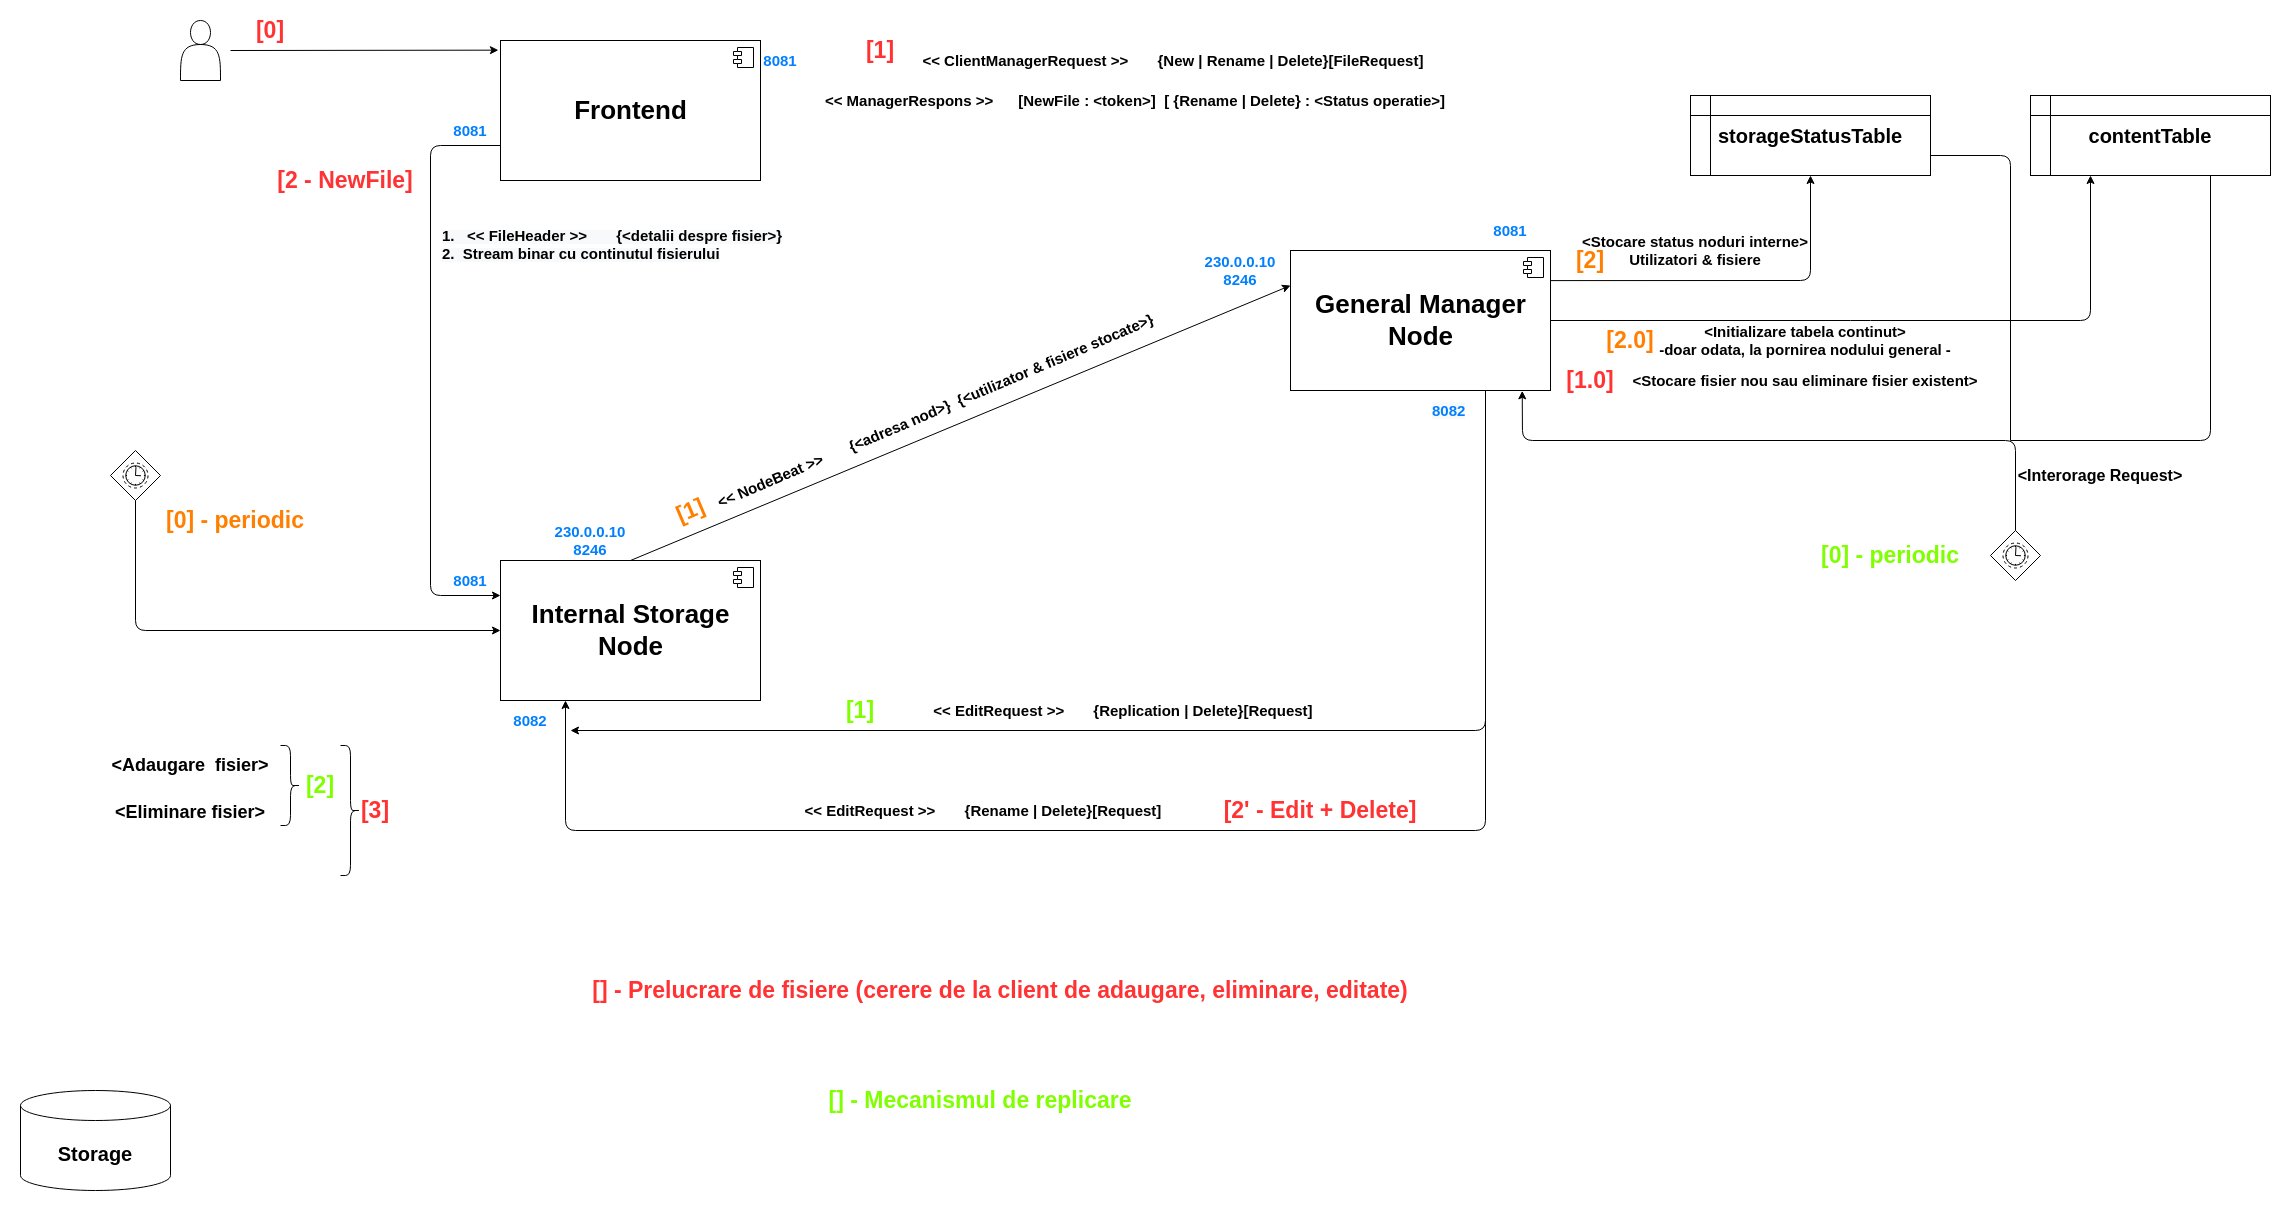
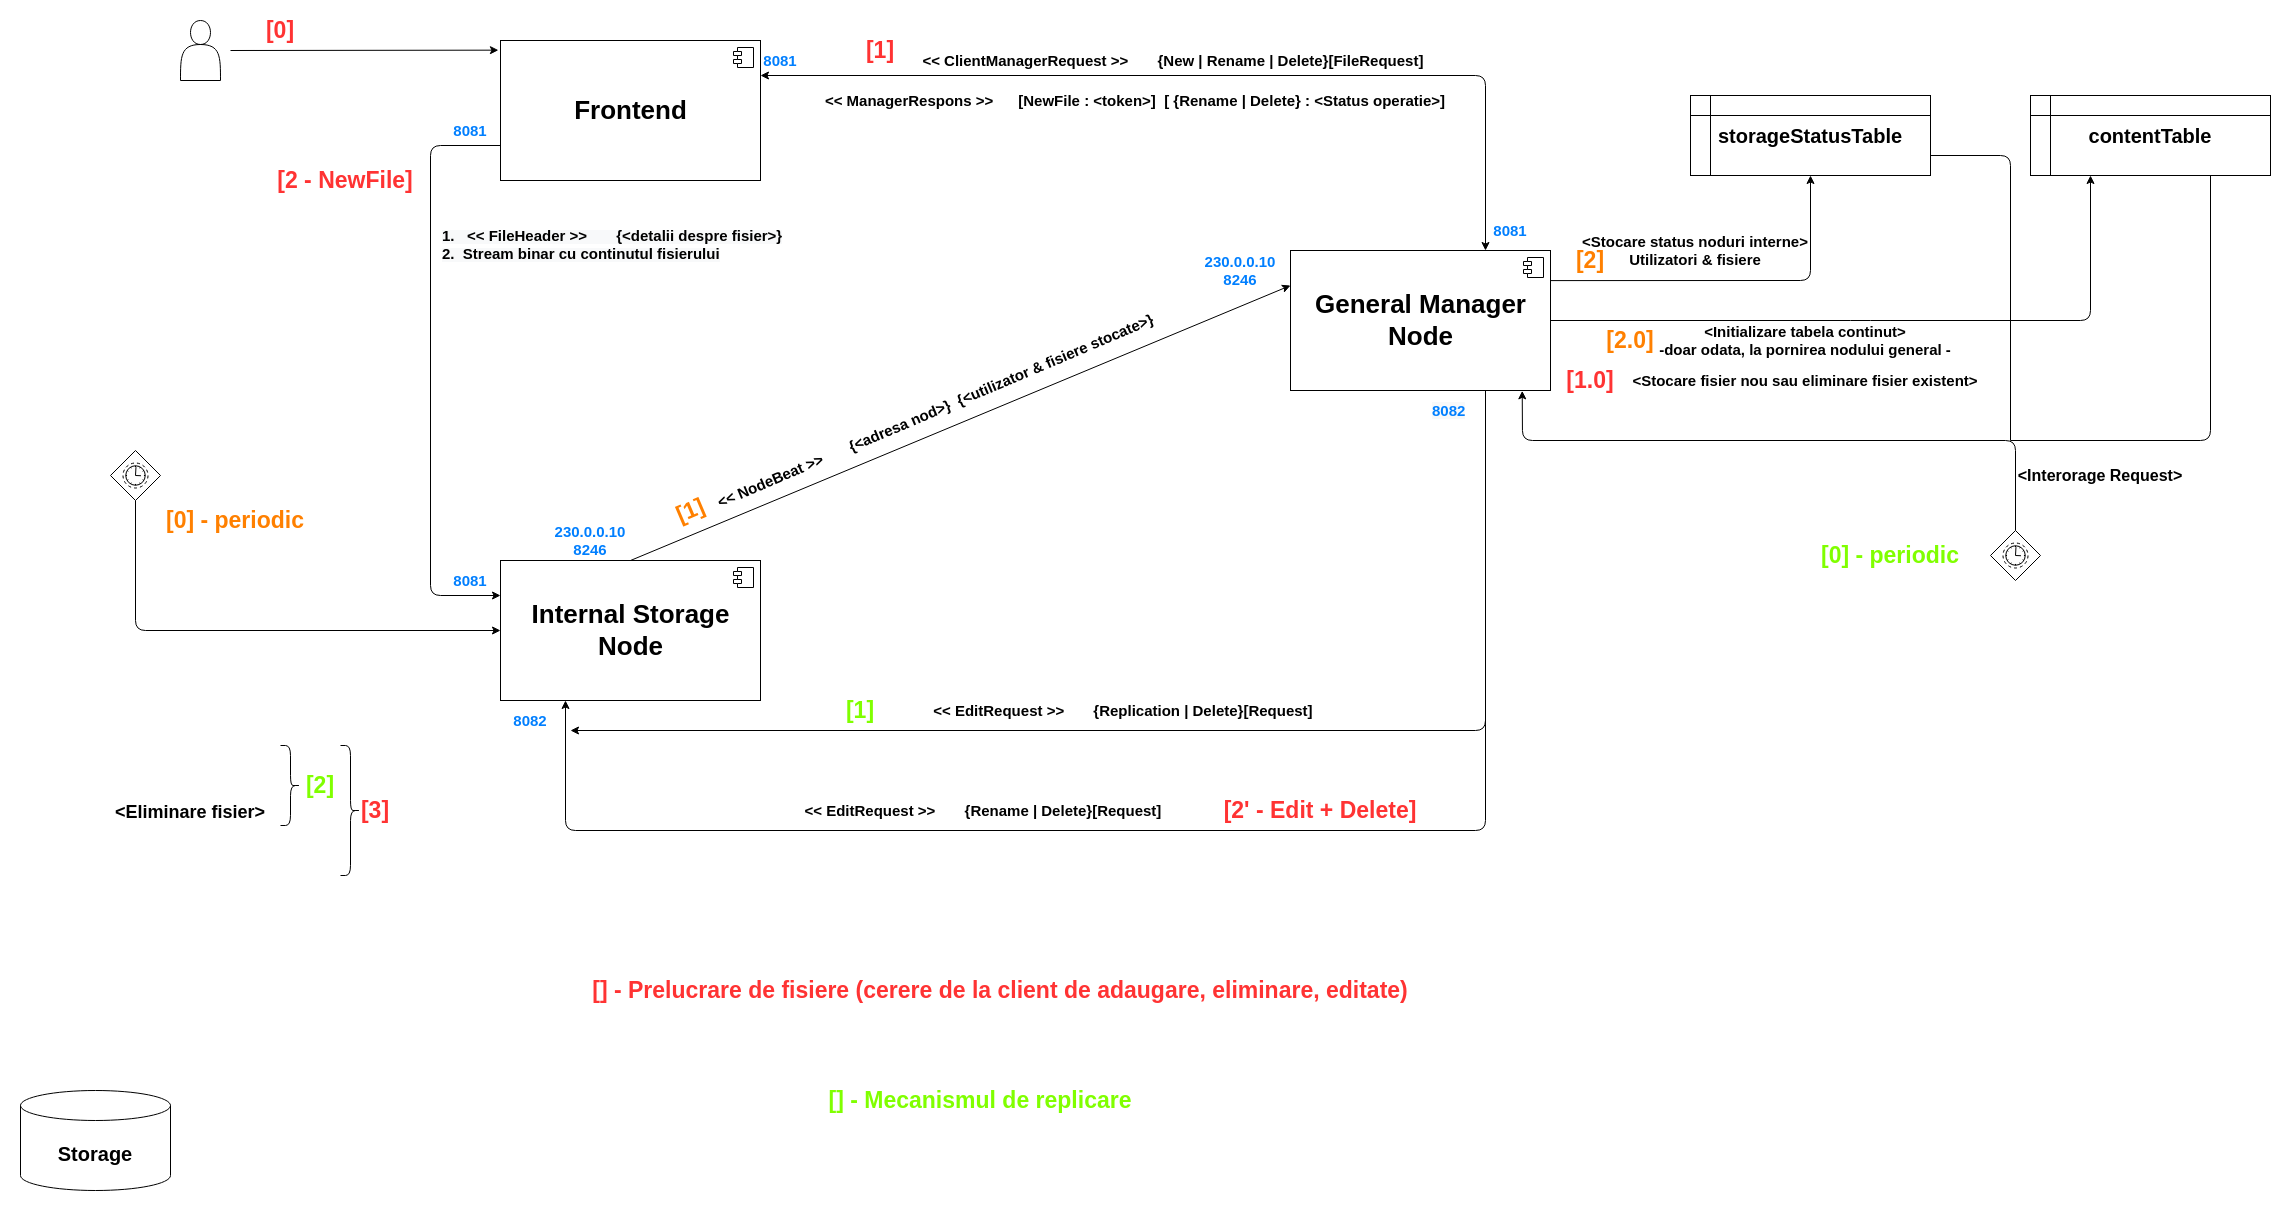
(271, 31) -> (281, 31)
none -> (1205, 76)
(191, 766) -> none
